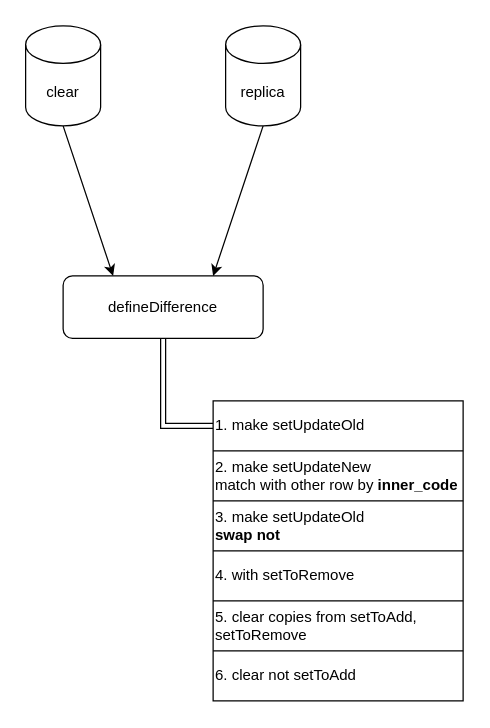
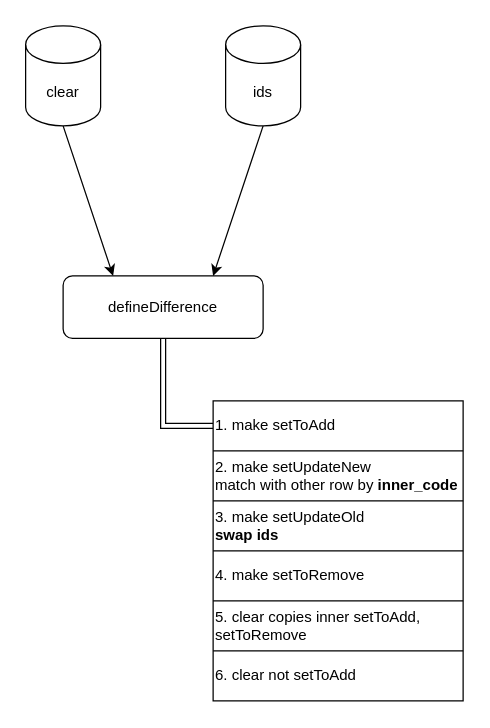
(263, 92) -> (263, 92)
(292, 426) -> (277, 426)
(292, 526) -> (292, 526)
(288, 576) -> (290, 576)
(339, 626) -> (339, 626)
